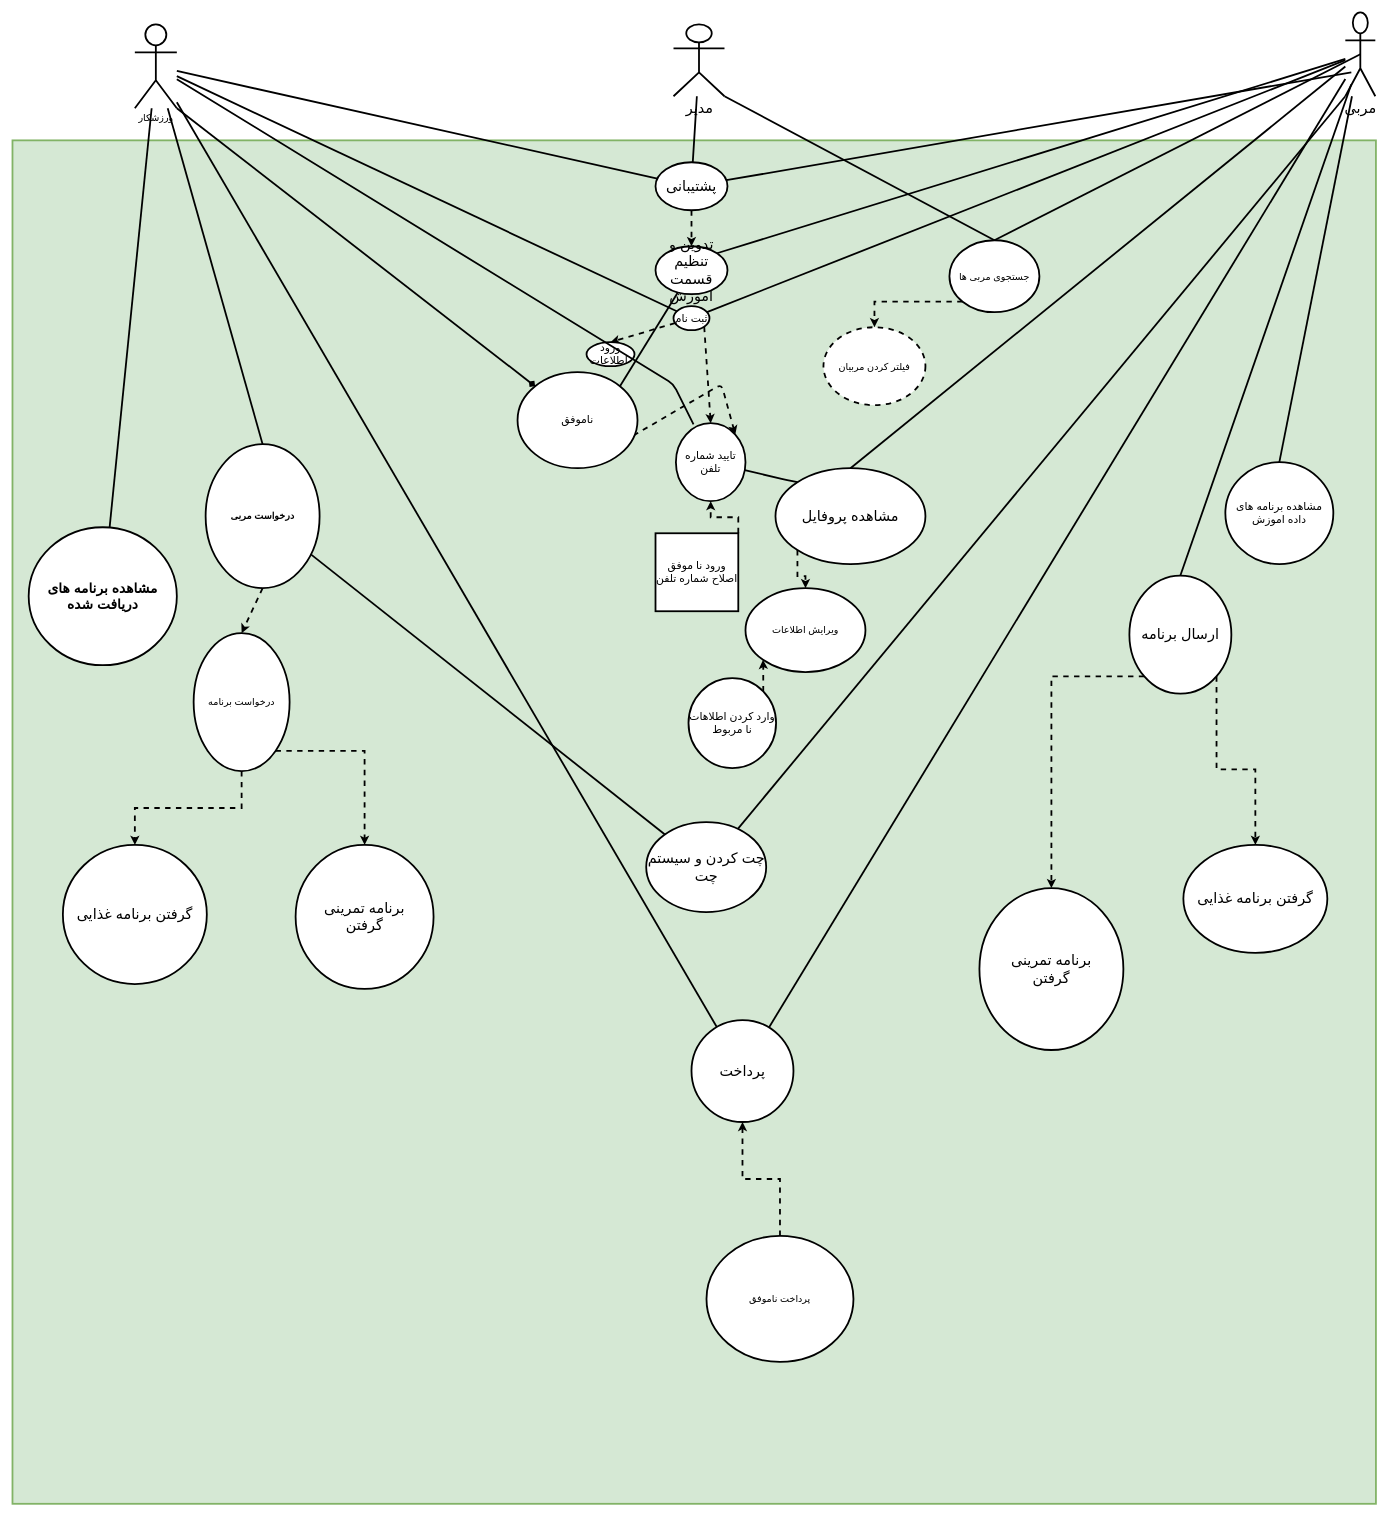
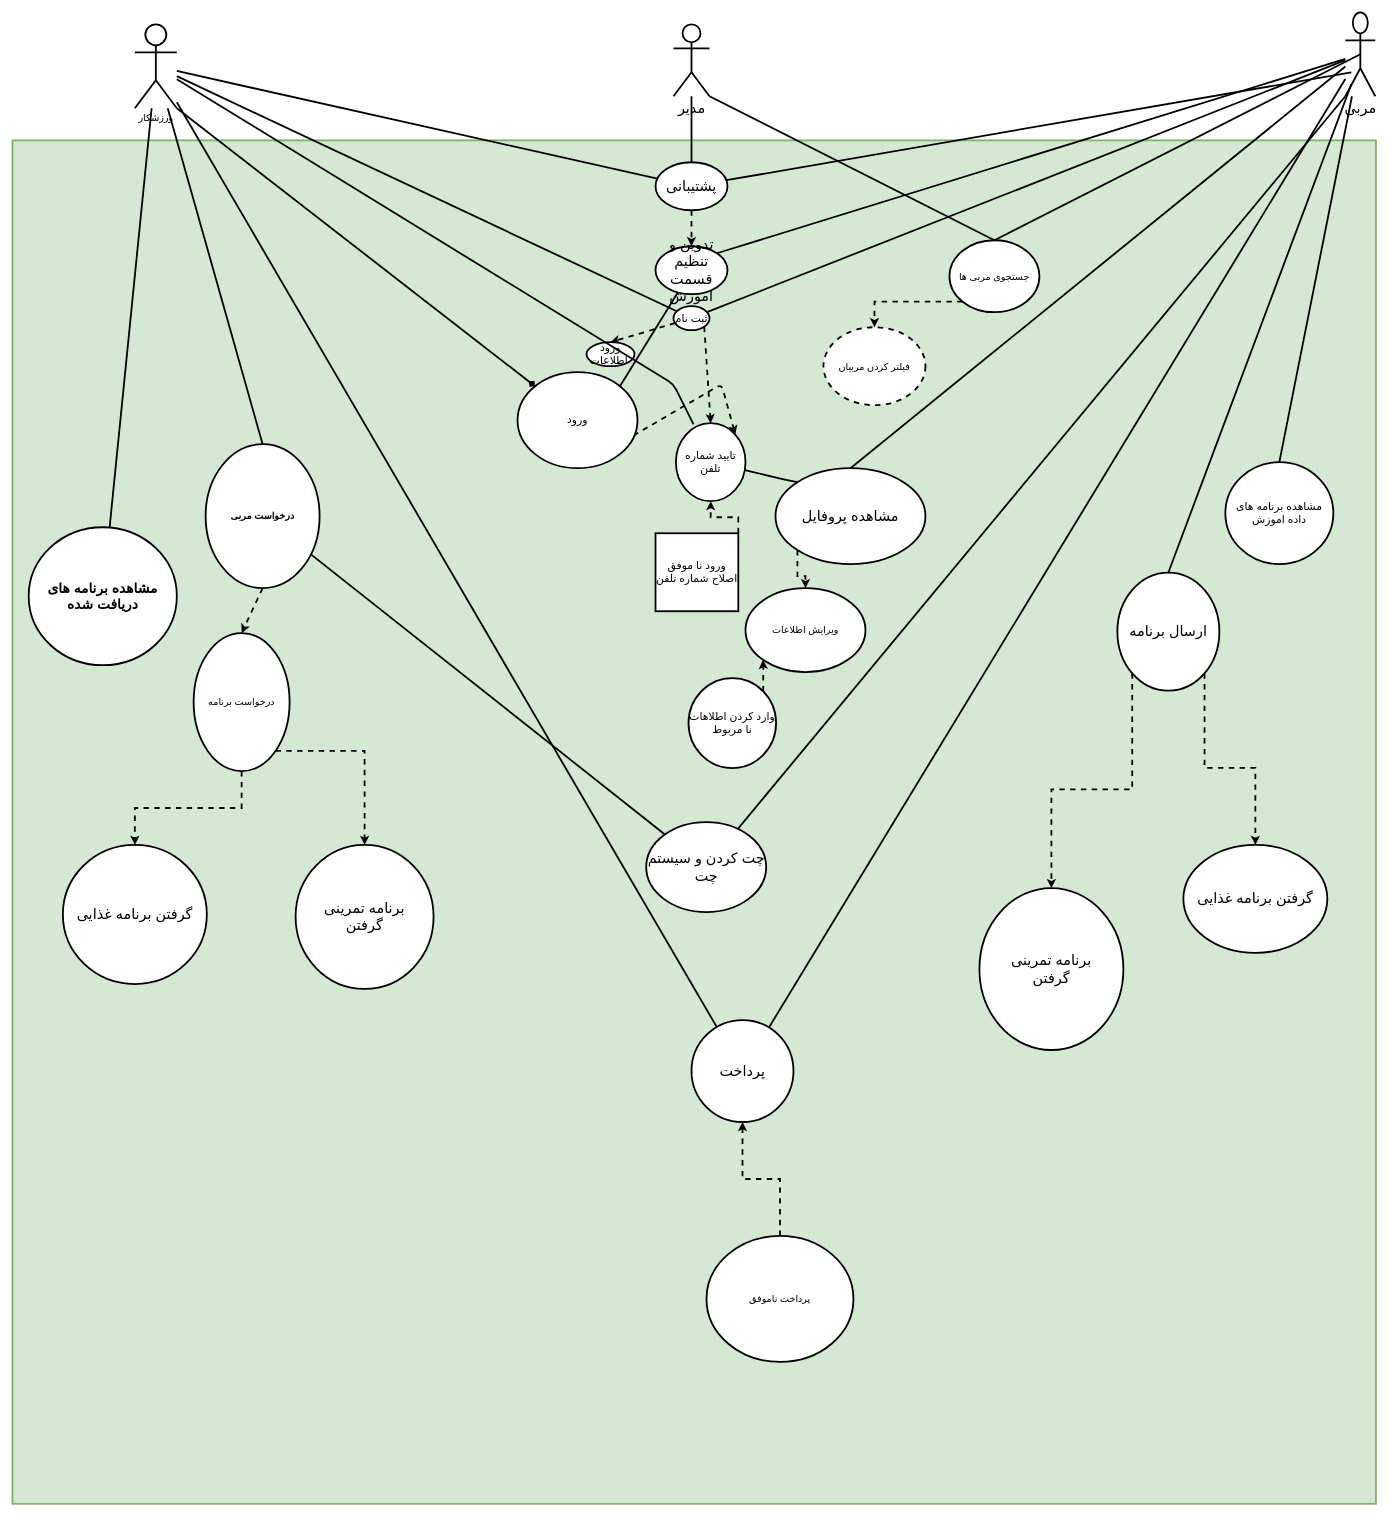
(699, 60) -> (692, 60)
(578, 420) -> (578, 420)
(1181, 635) -> (1169, 632)
